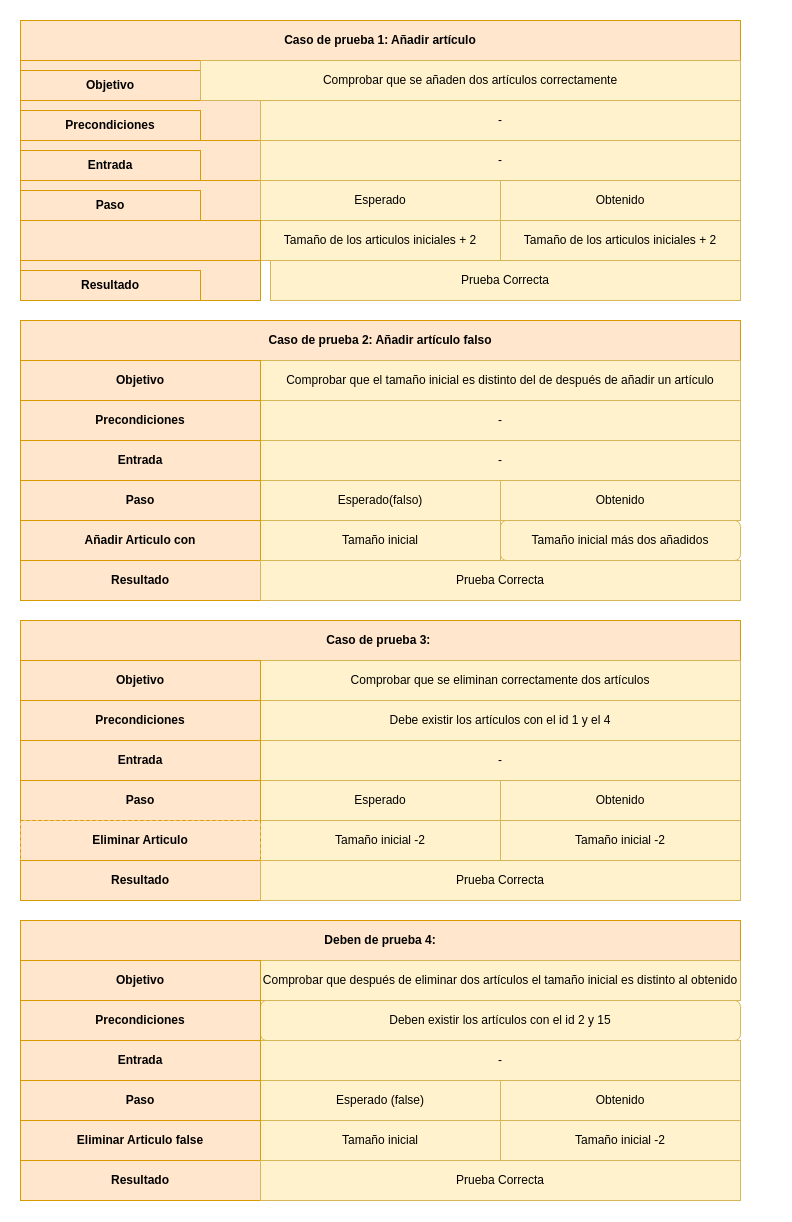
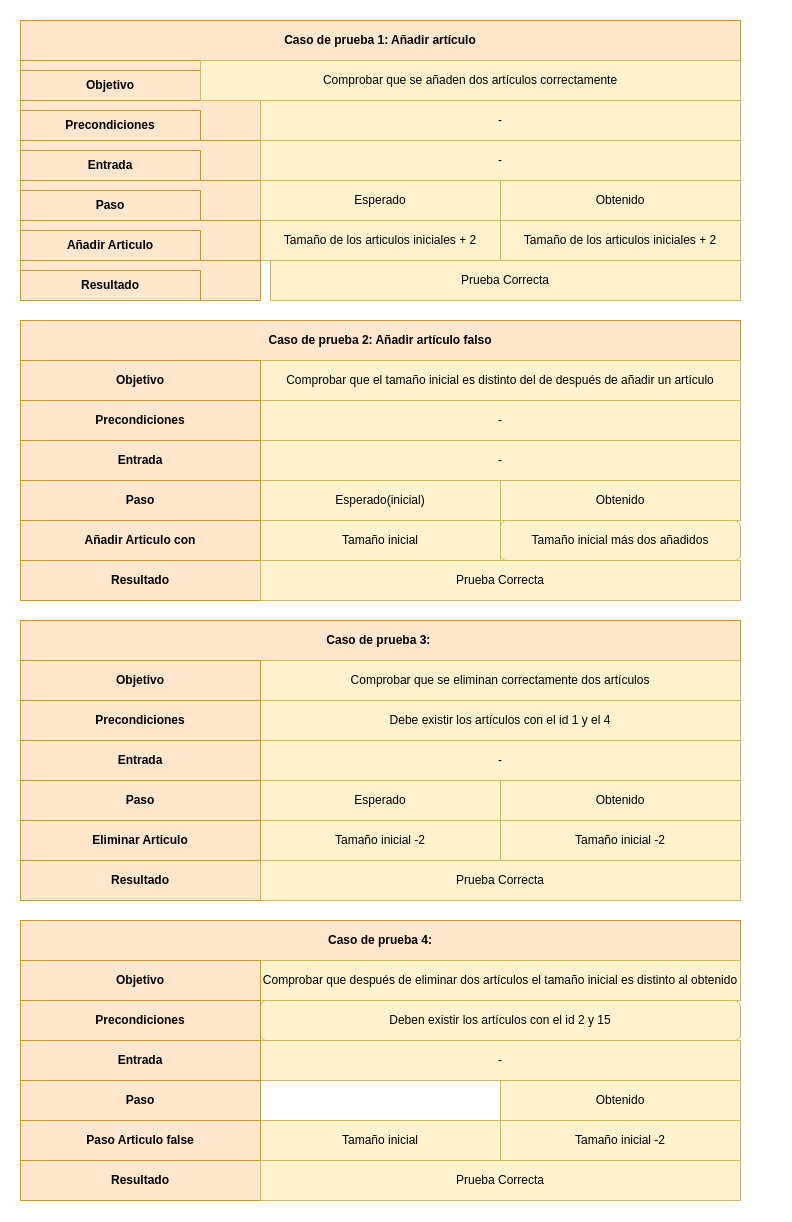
none -> (111, 246)
(381, 501) -> (381, 501)
(141, 841) -> (141, 841)
(381, 941) -> (381, 941)
(381, 1101) -> none
(141, 1141) -> (141, 1141)
